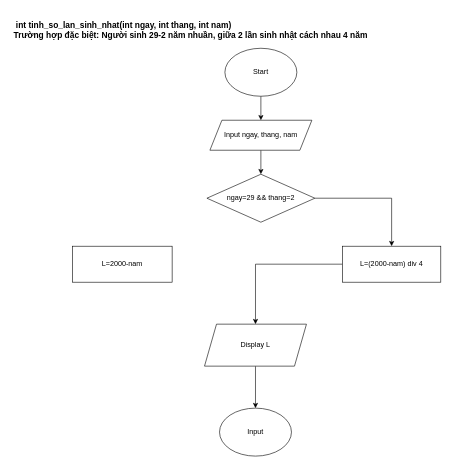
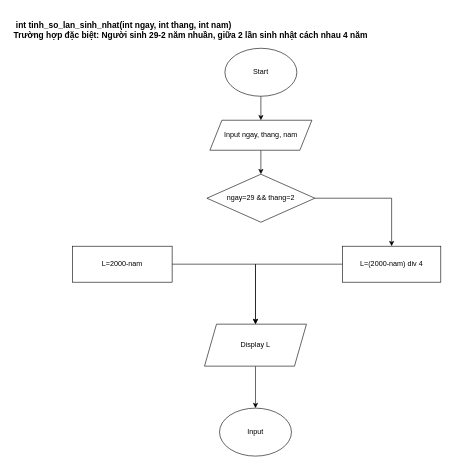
none -> (212, 264)
